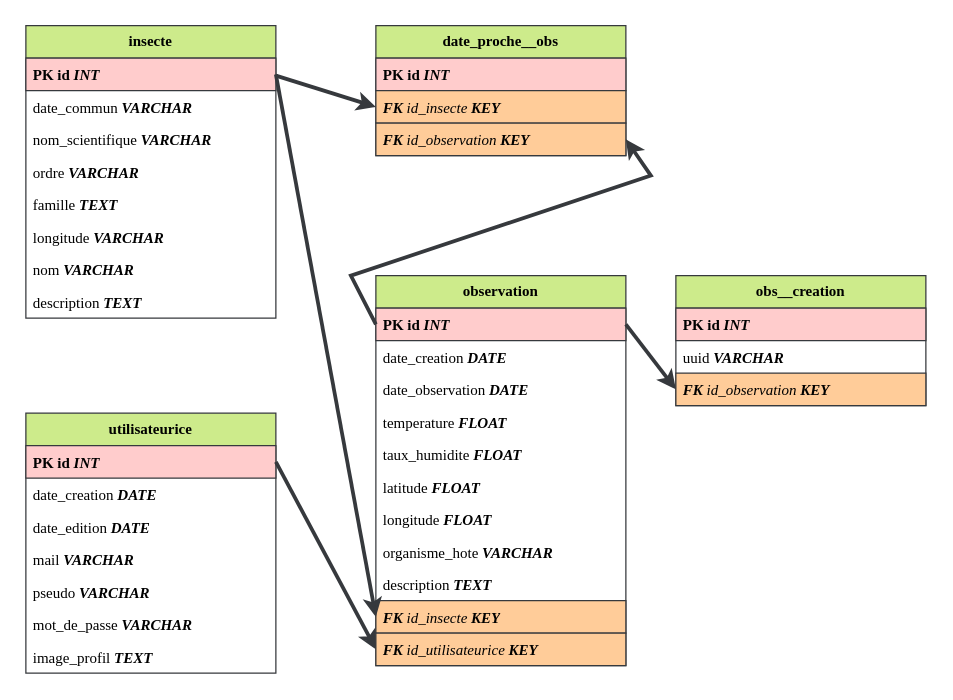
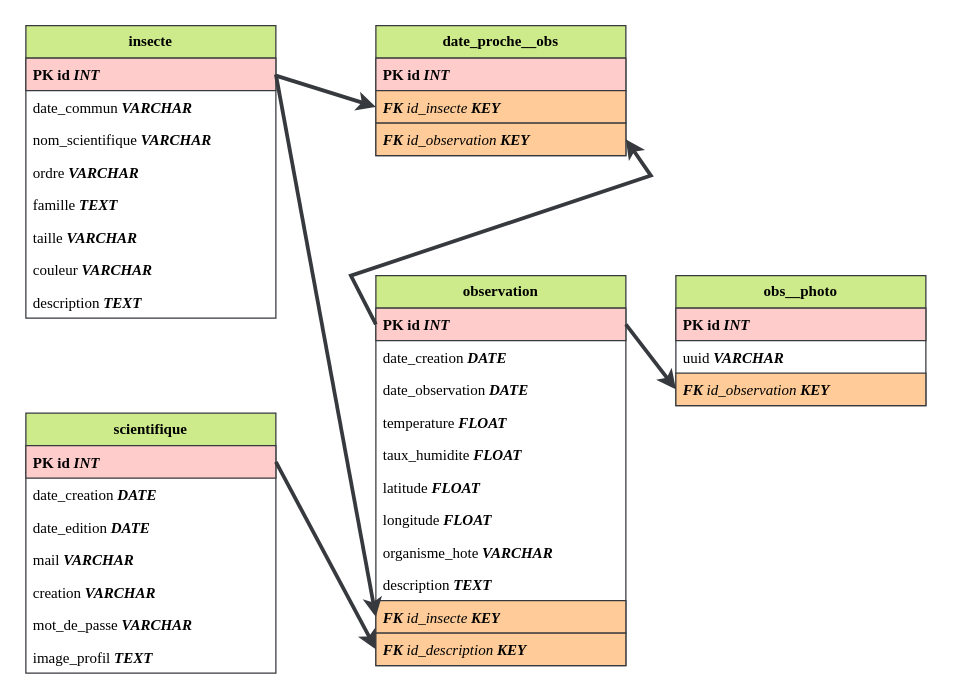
(101, 238) -> (86, 238)
(79, 271) -> (94, 271)
(801, 292) -> (801, 292)
(151, 429) -> (151, 429)
(92, 593) -> (98, 593)
(472, 651) -> (464, 651)
